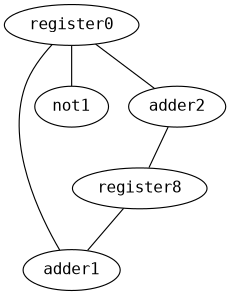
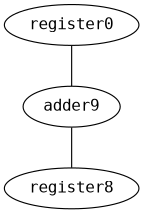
(72, 107) -> none
(177, 107) -> (72, 107)
(72, 270) -> none
